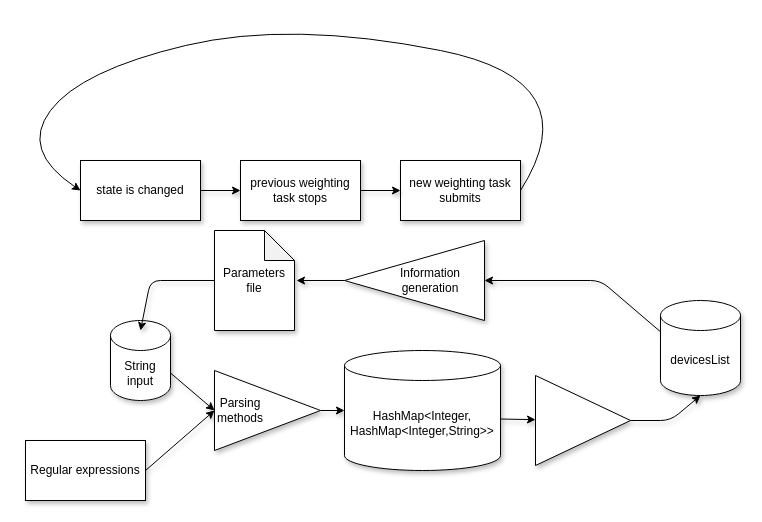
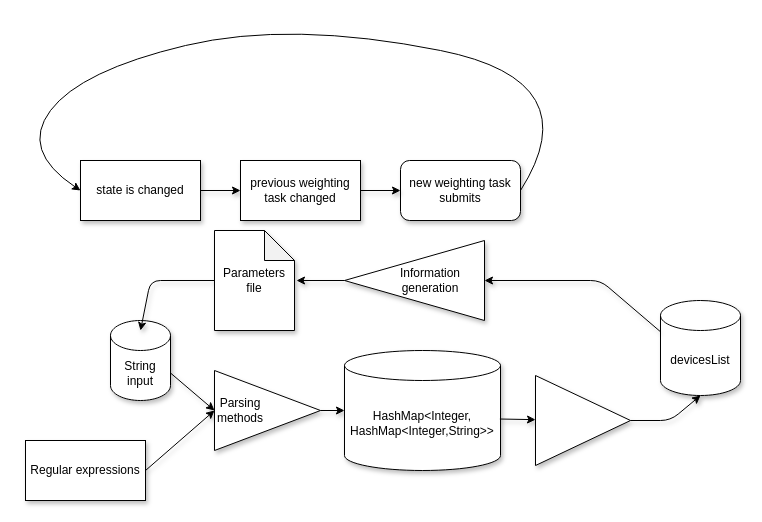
(301, 191) -> (301, 191)
(461, 191) -> (461, 191)
